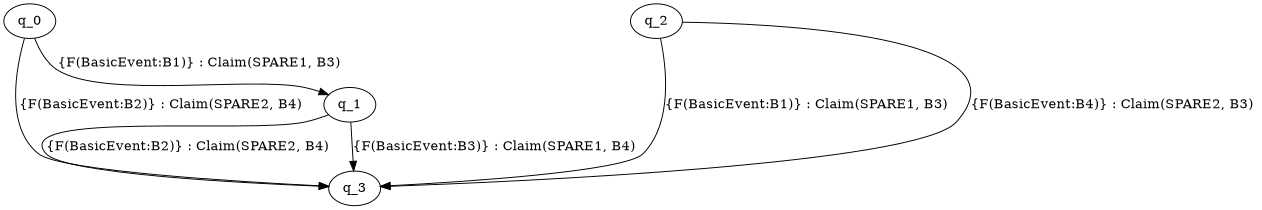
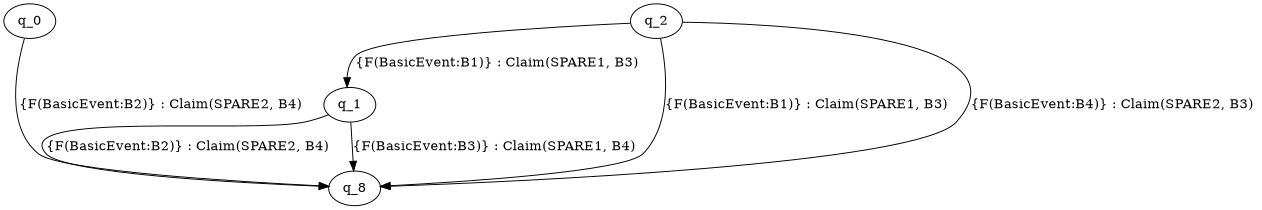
(168, 85) -> (480, 33)
(355, 188) -> (355, 188)
